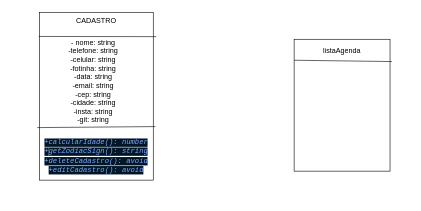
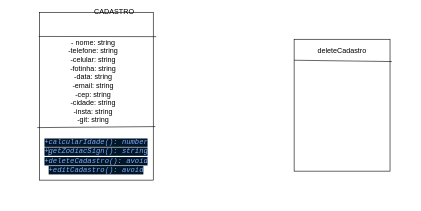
(96, 21) -> (114, 12)
(342, 51) -> (342, 51)
